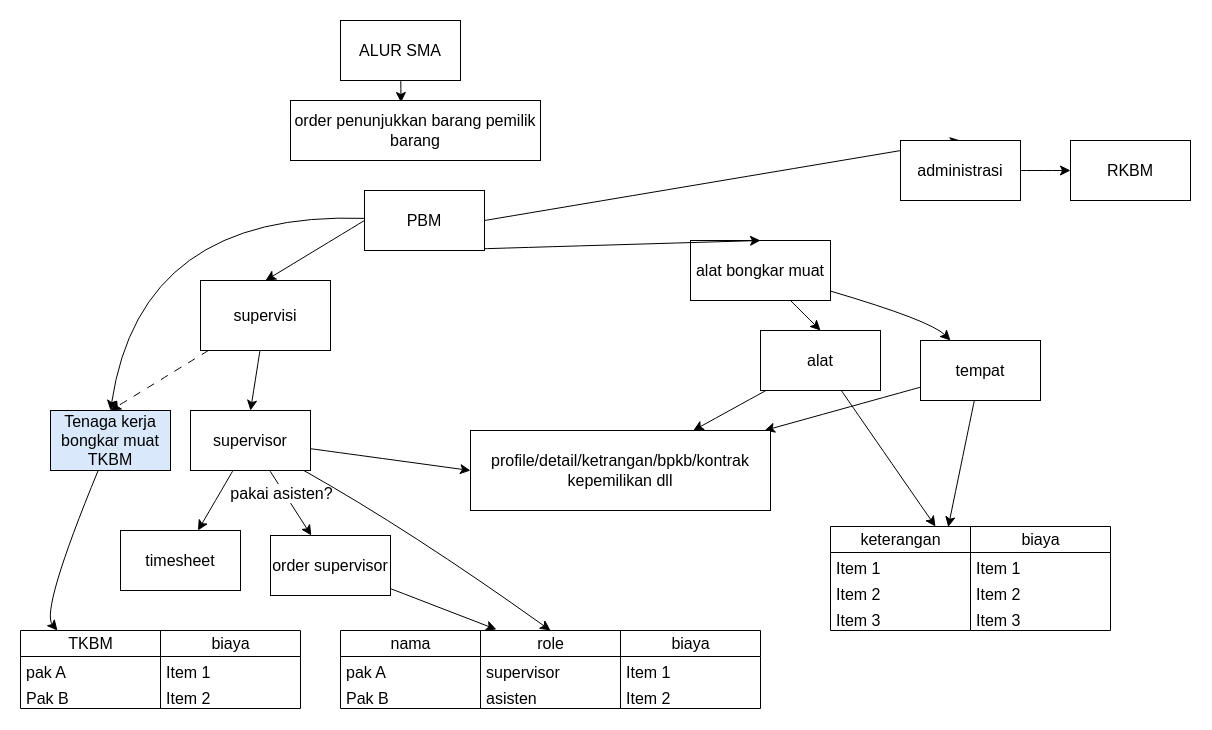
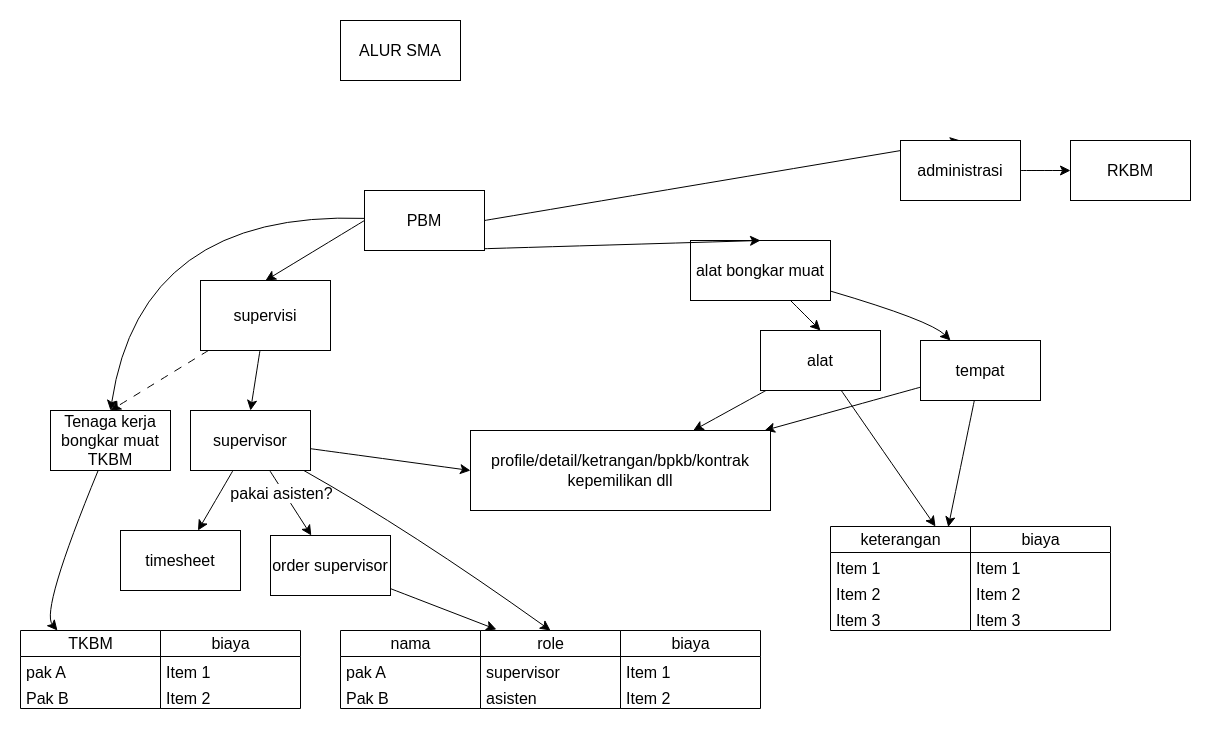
(401, 86) -> none
(416, 131) -> none
(111, 441) -> (111, 441)
